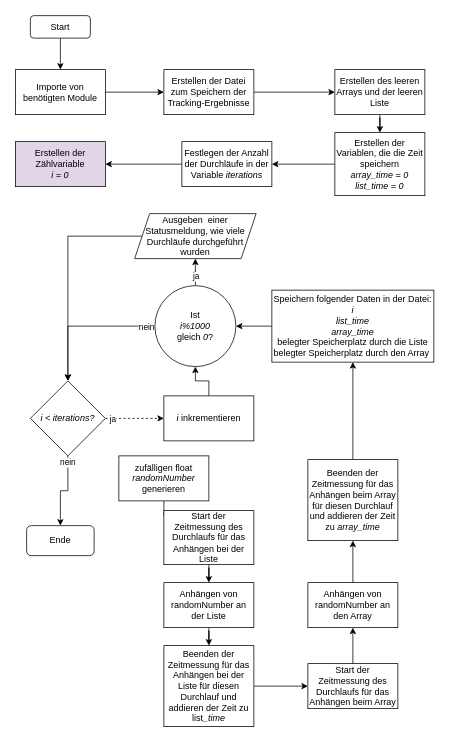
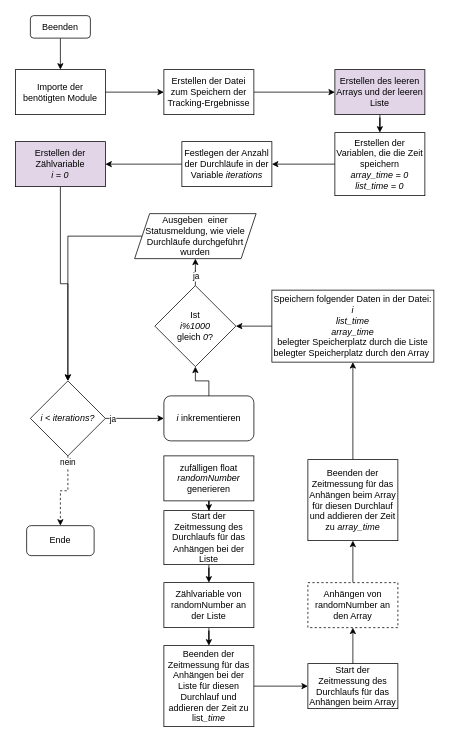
(60, 27) -> (60, 27)
(60, 92) -> (60, 92)
(380, 92) -> (380, 92)
none -> (60, 236)
(112, 326) -> none
(195, 326) -> (195, 326)
(133, 418) -> (133, 418)
(209, 418) -> (209, 418)
(164, 478) -> (209, 478)
(61, 491) -> (61, 491)
(209, 605) -> (209, 605)
(353, 605) -> (353, 605)
